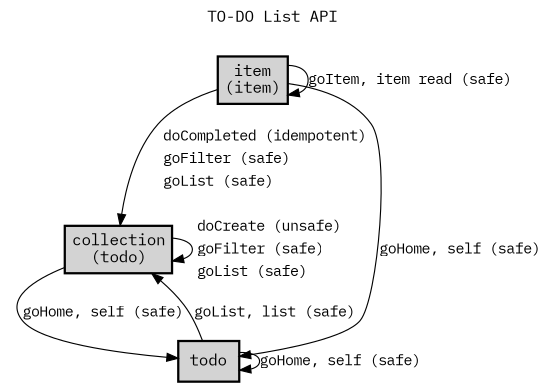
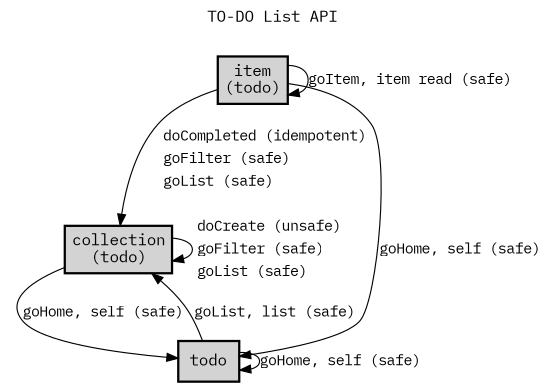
(253, 88) -> (253, 88)
